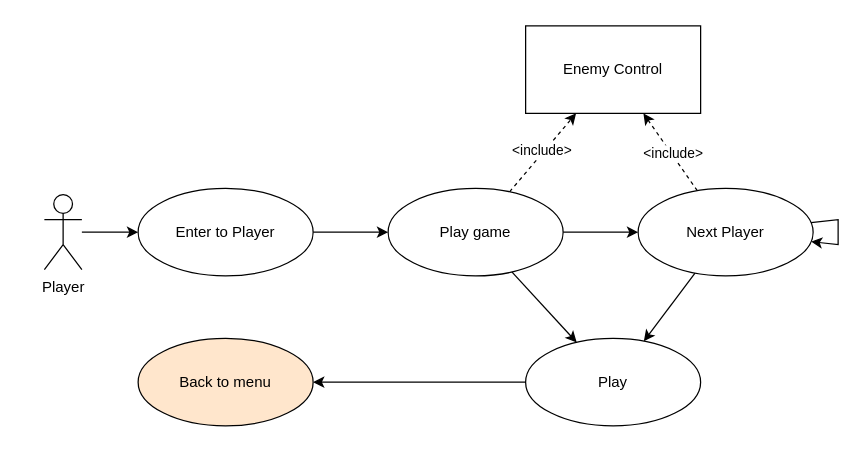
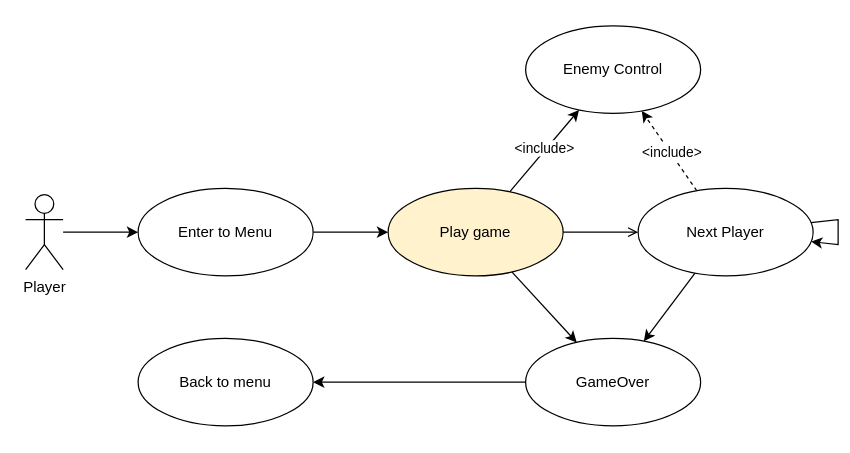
(613, 69) -> (613, 69)
(541, 155) -> (542, 153)
(63, 232) -> (44, 232)
(226, 232) -> (226, 232)
(476, 232) -> (476, 232)
(628, 232) -> (630, 232)
(226, 382) -> (226, 382)
(613, 382) -> (613, 382)
